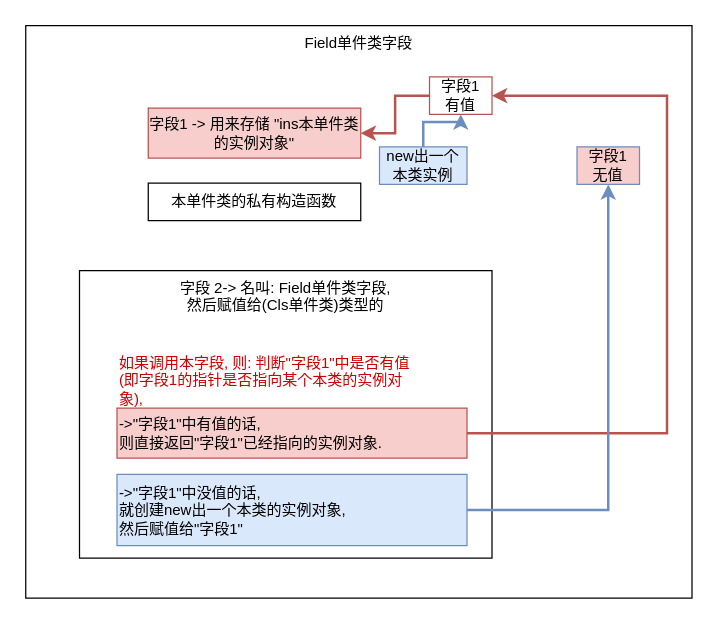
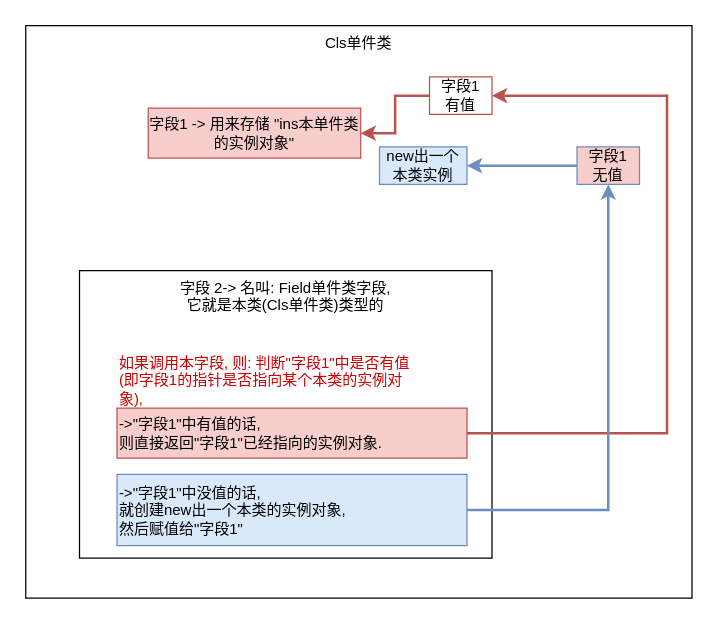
(359, 43) -> (359, 43)
(430, 122) -> none
none -> (528, 166)
(254, 202) -> none
(286, 297) -> (286, 297)
